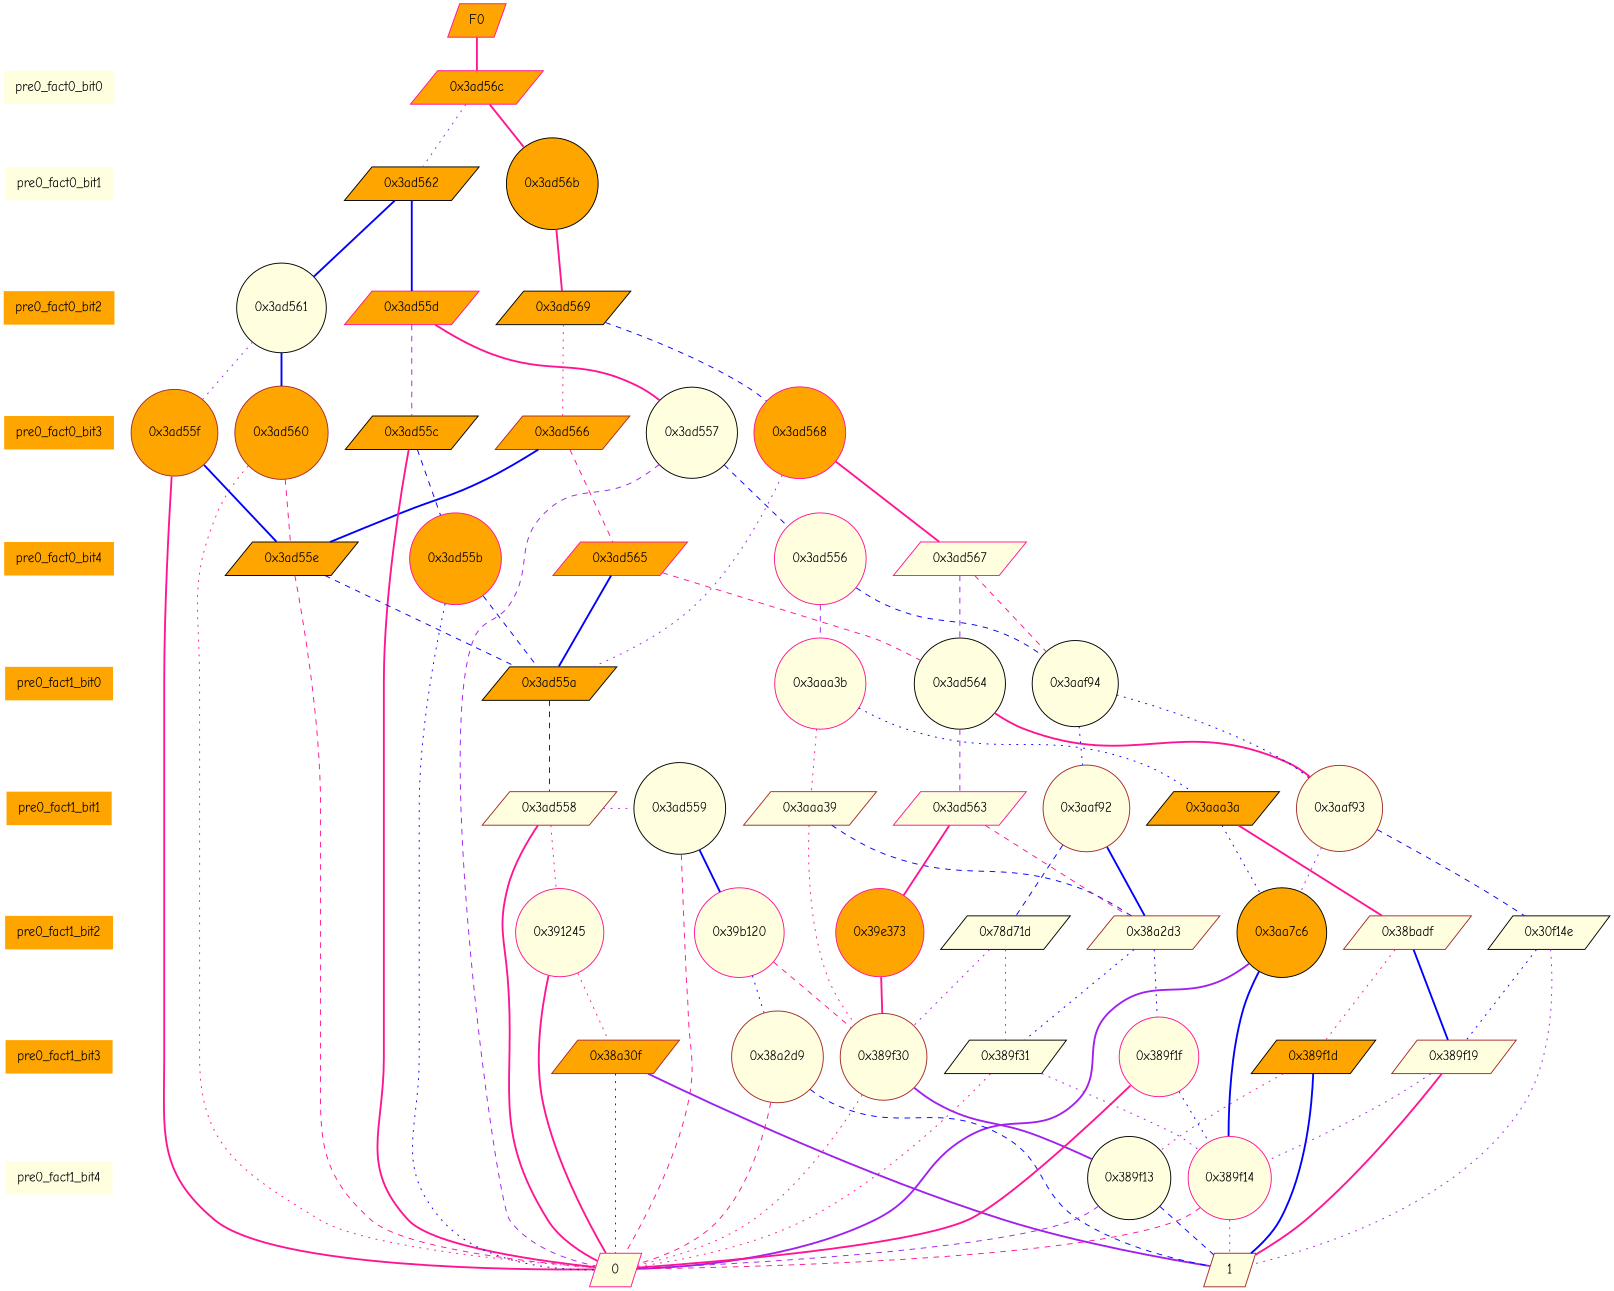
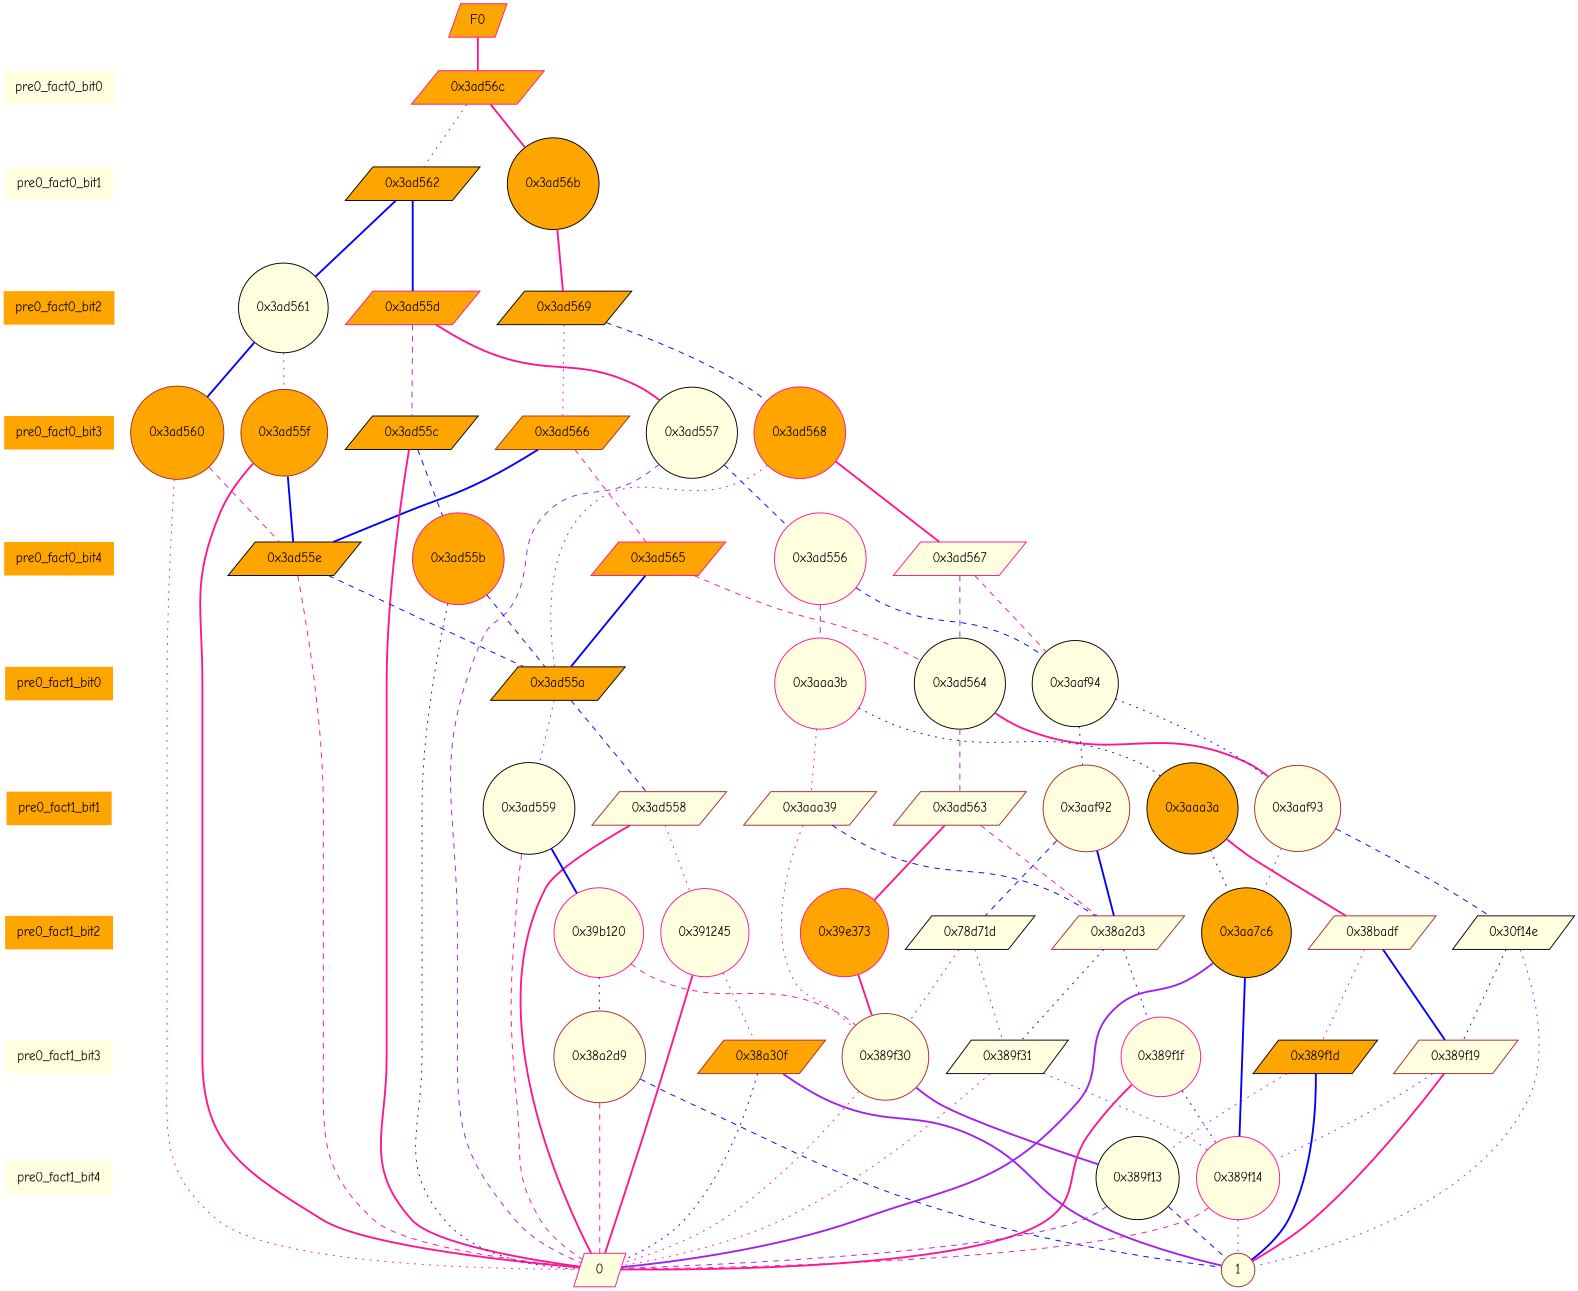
(618, 808) -> (547, 732)
(960, 808) -> (960, 808)
(1213, 808) -> (1193, 808)
(59, 1057) -> (59, 1057)
(1230, 1270) -> (1238, 1270)
